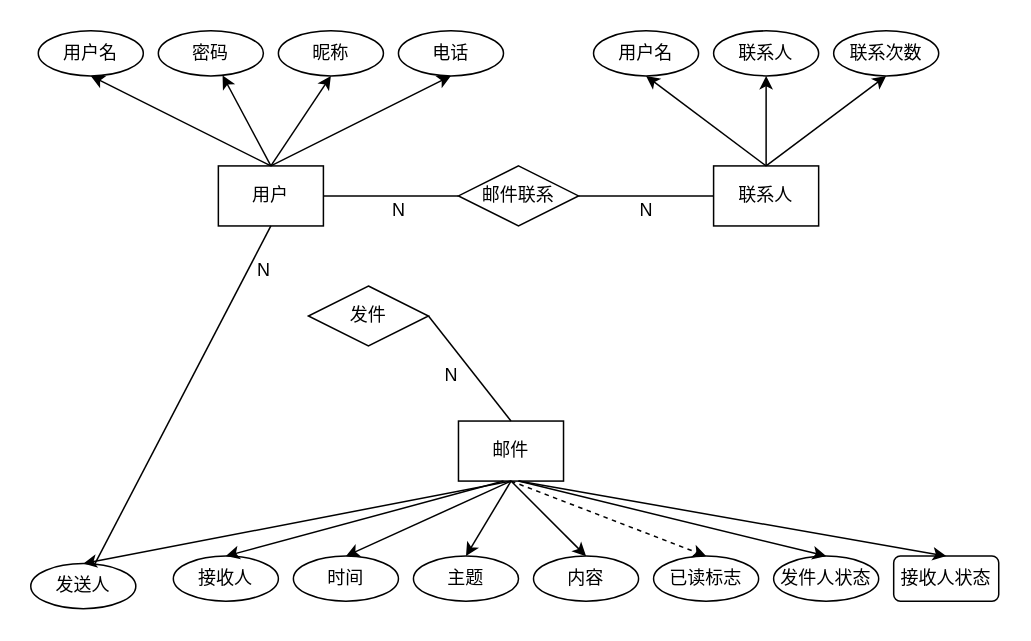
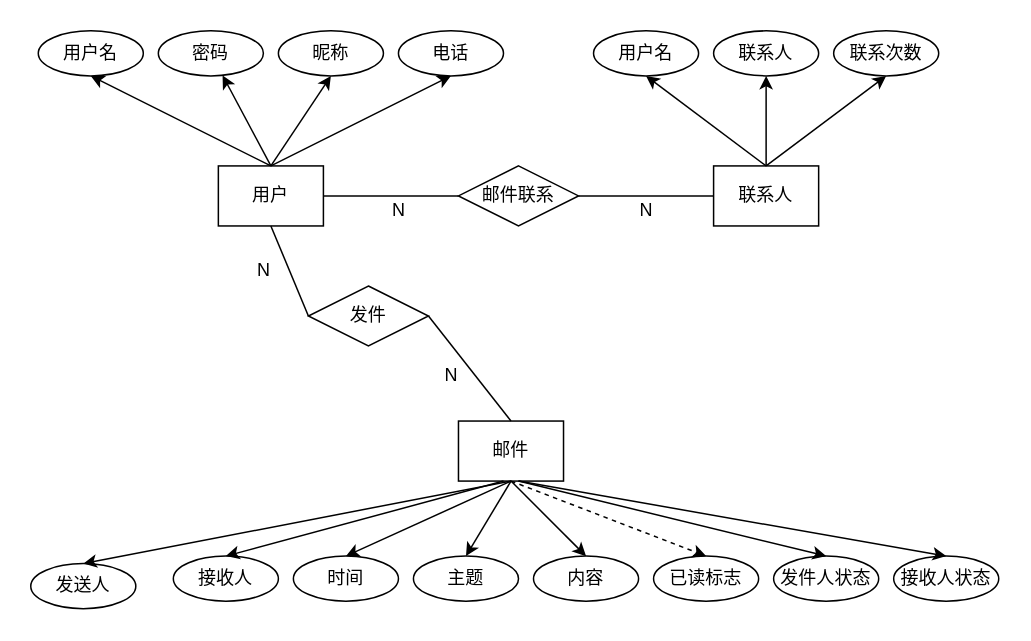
(183, 394) -> (289, 270)
(946, 578) -> (946, 578)
